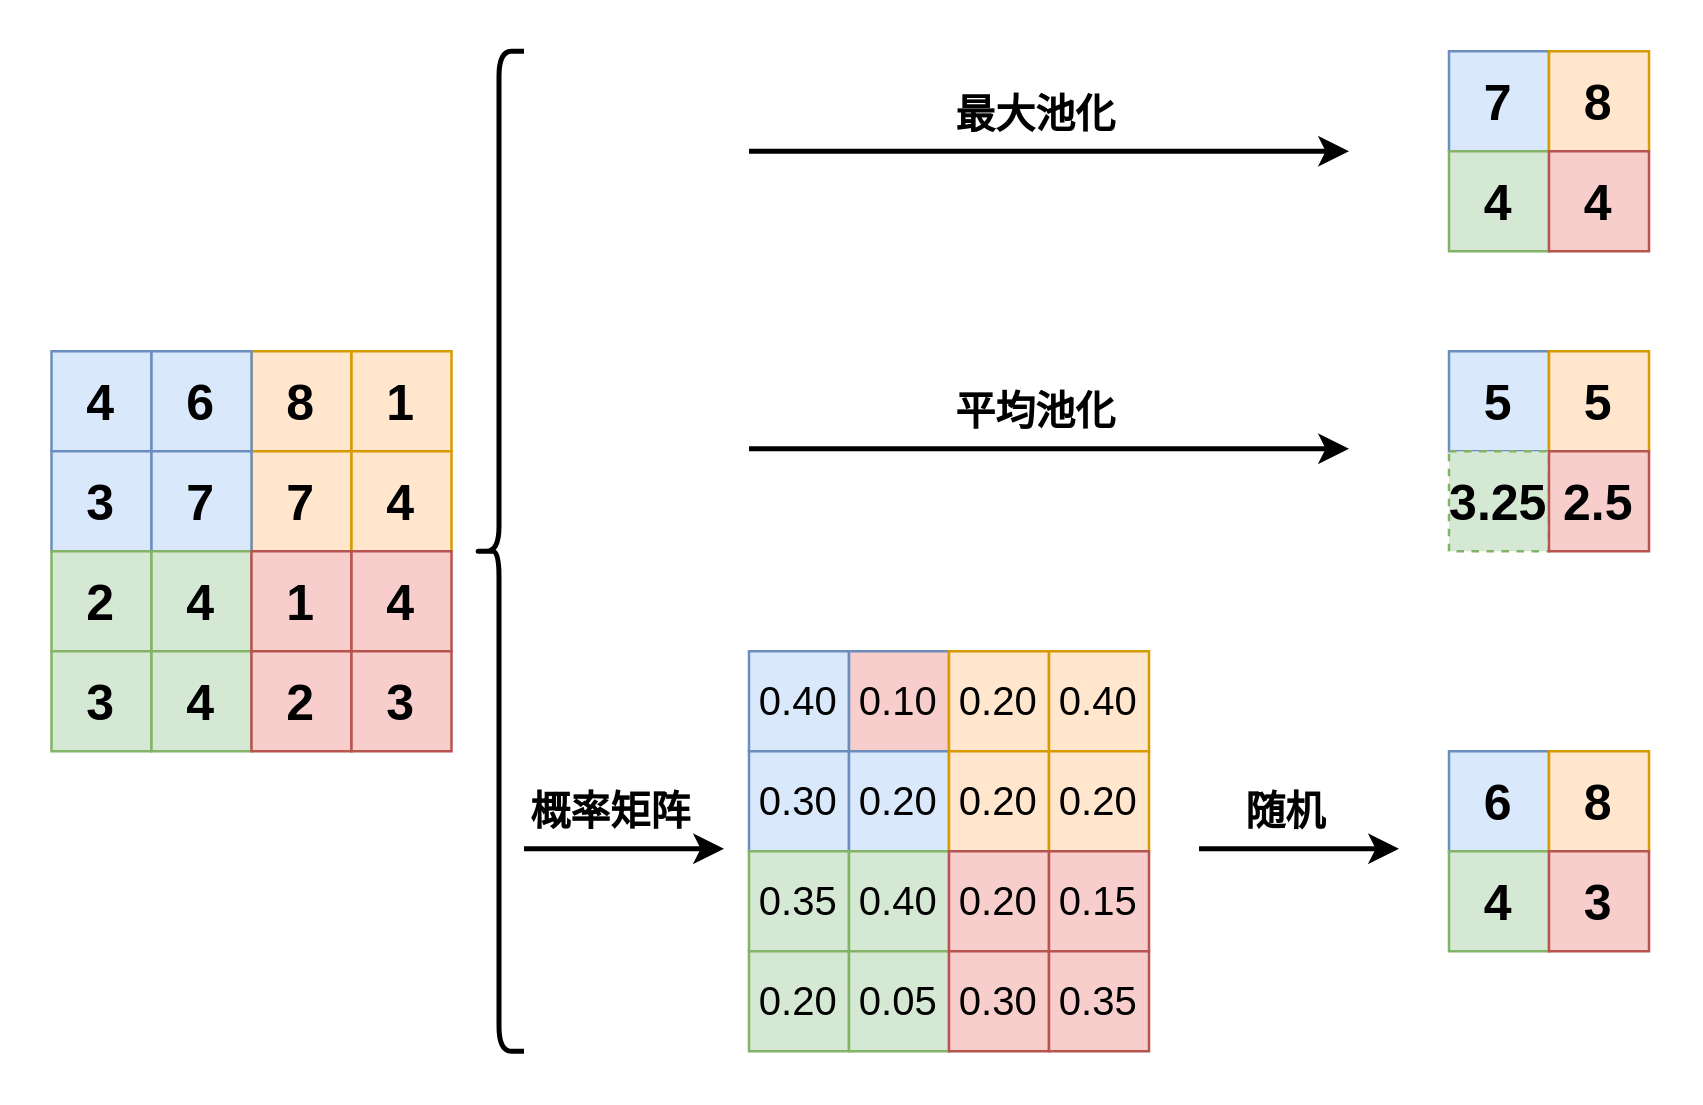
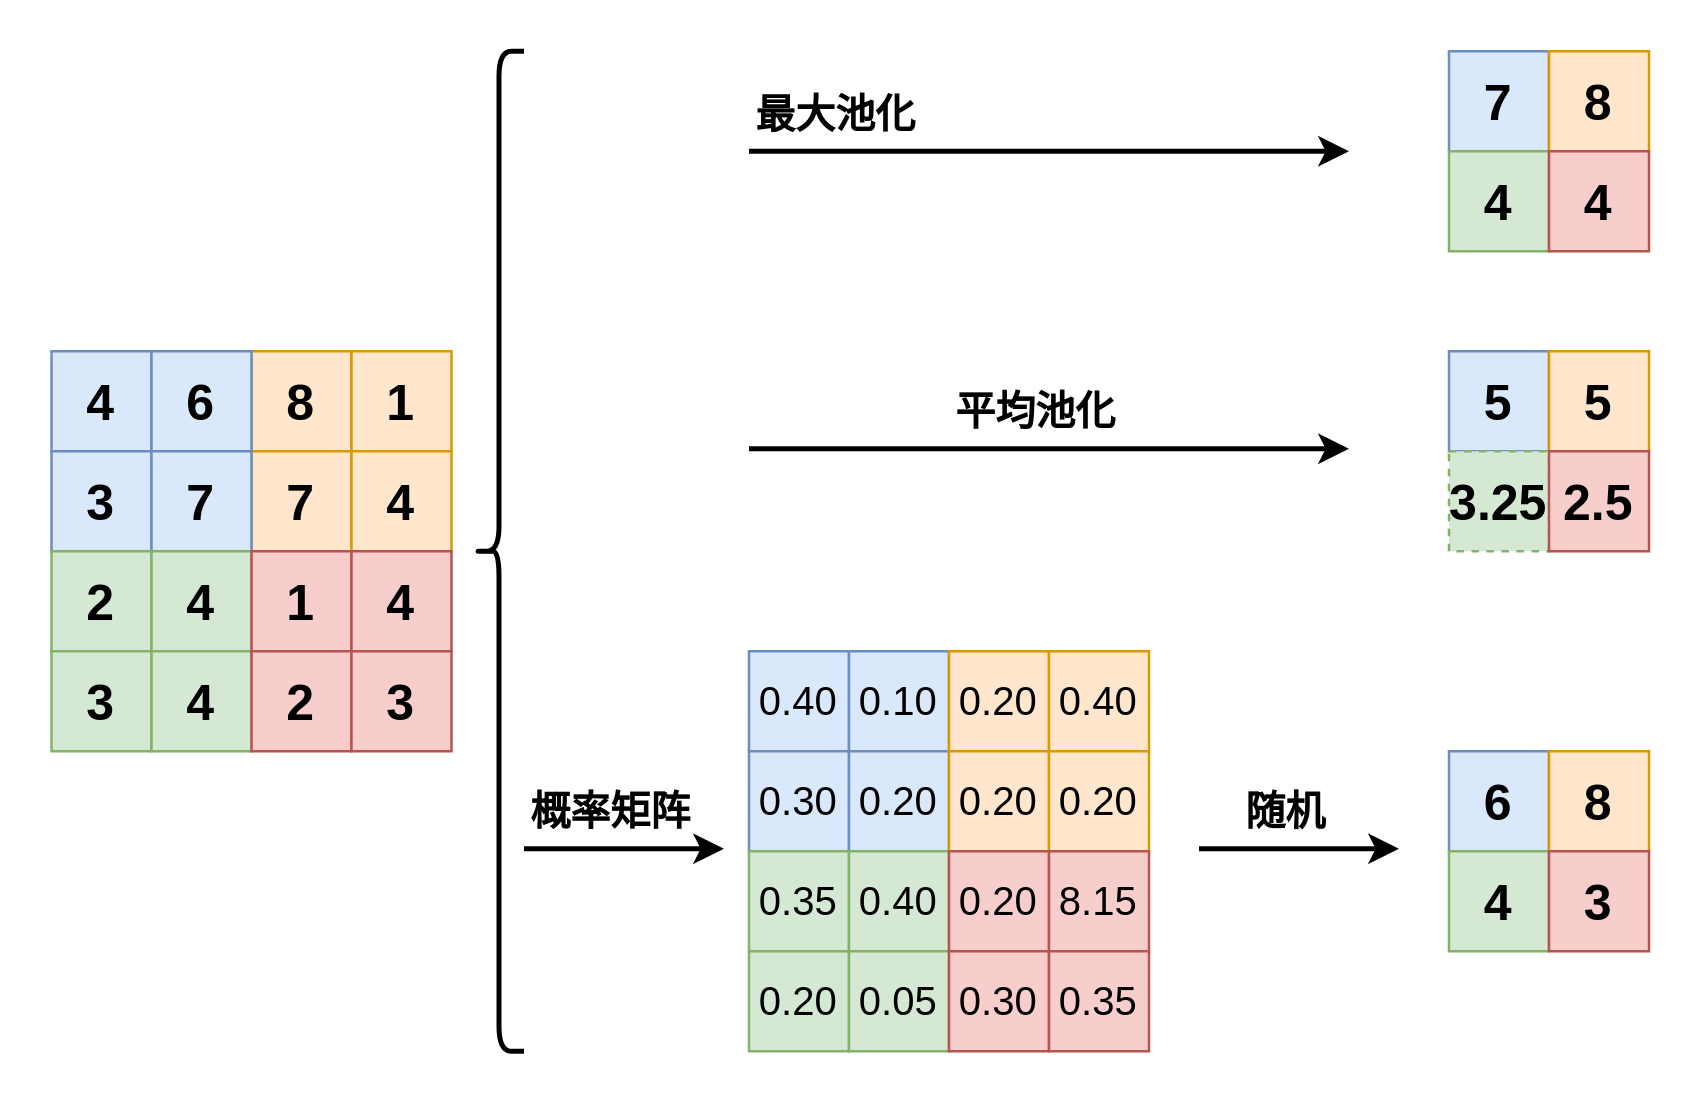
(1036, 114) -> (836, 114)
(899, 701) -> (899, 701)
(1099, 901) -> (1099, 901)
